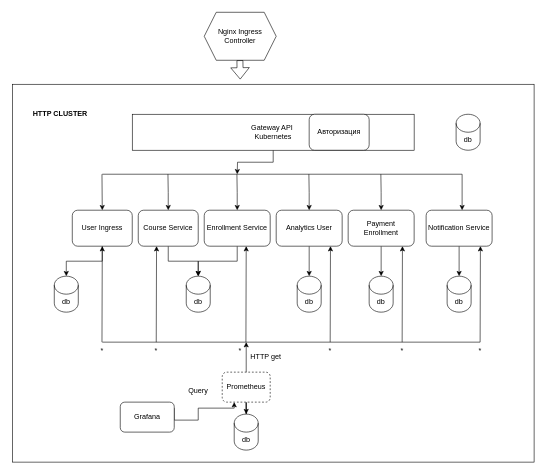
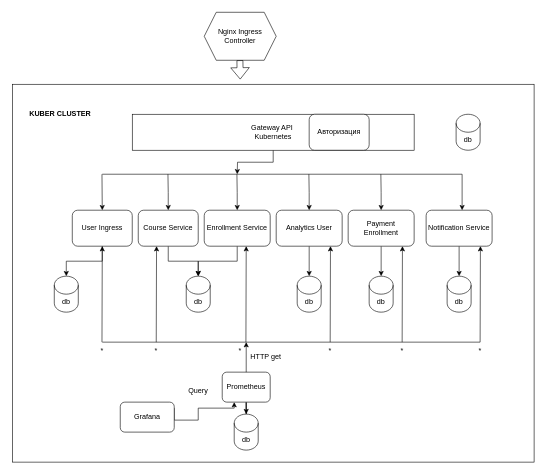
(60, 114) -> (60, 114)
(246, 387) -> (246, 387)
